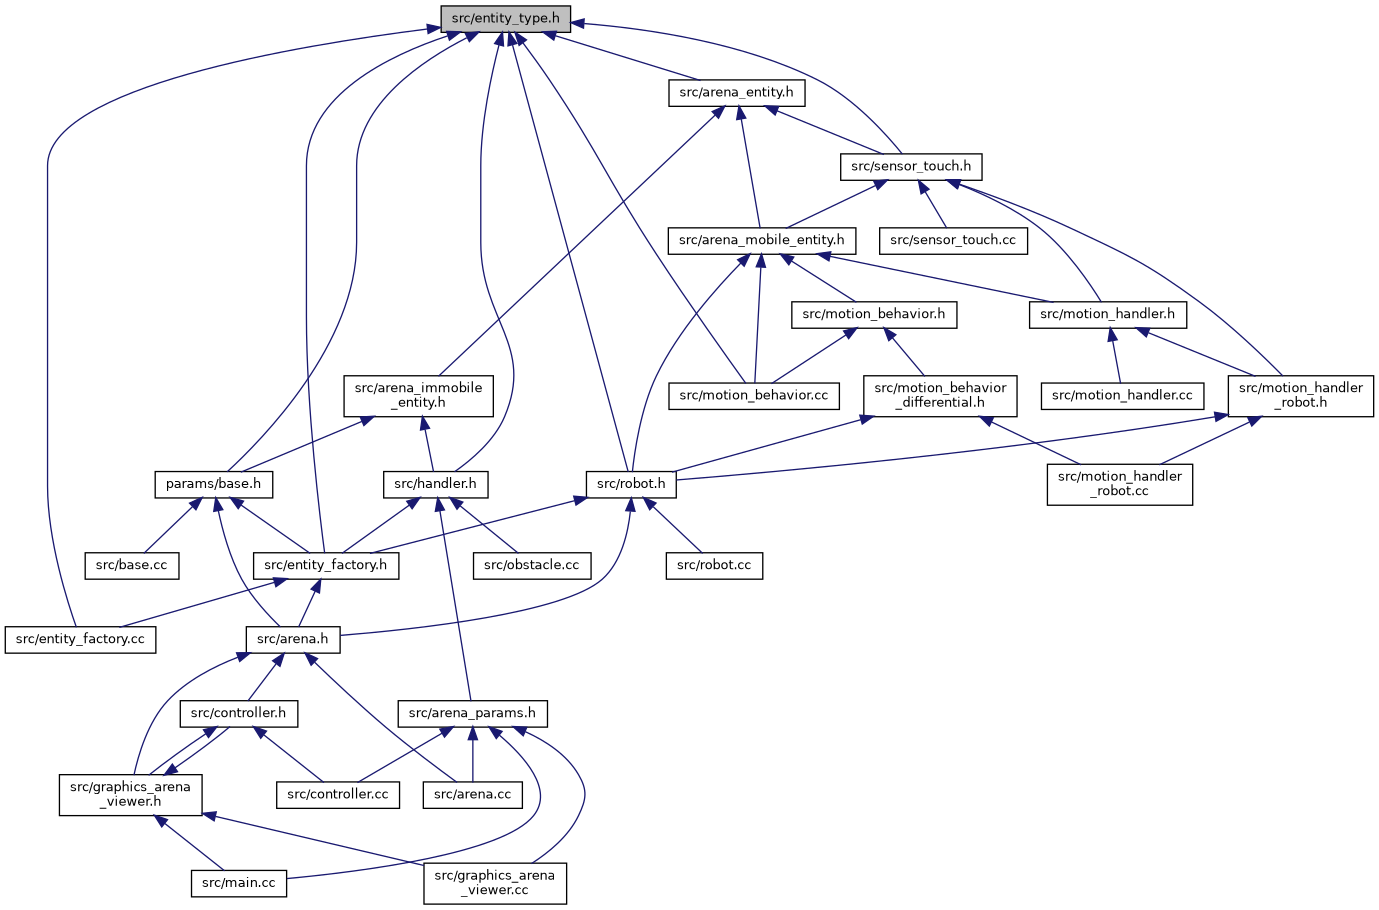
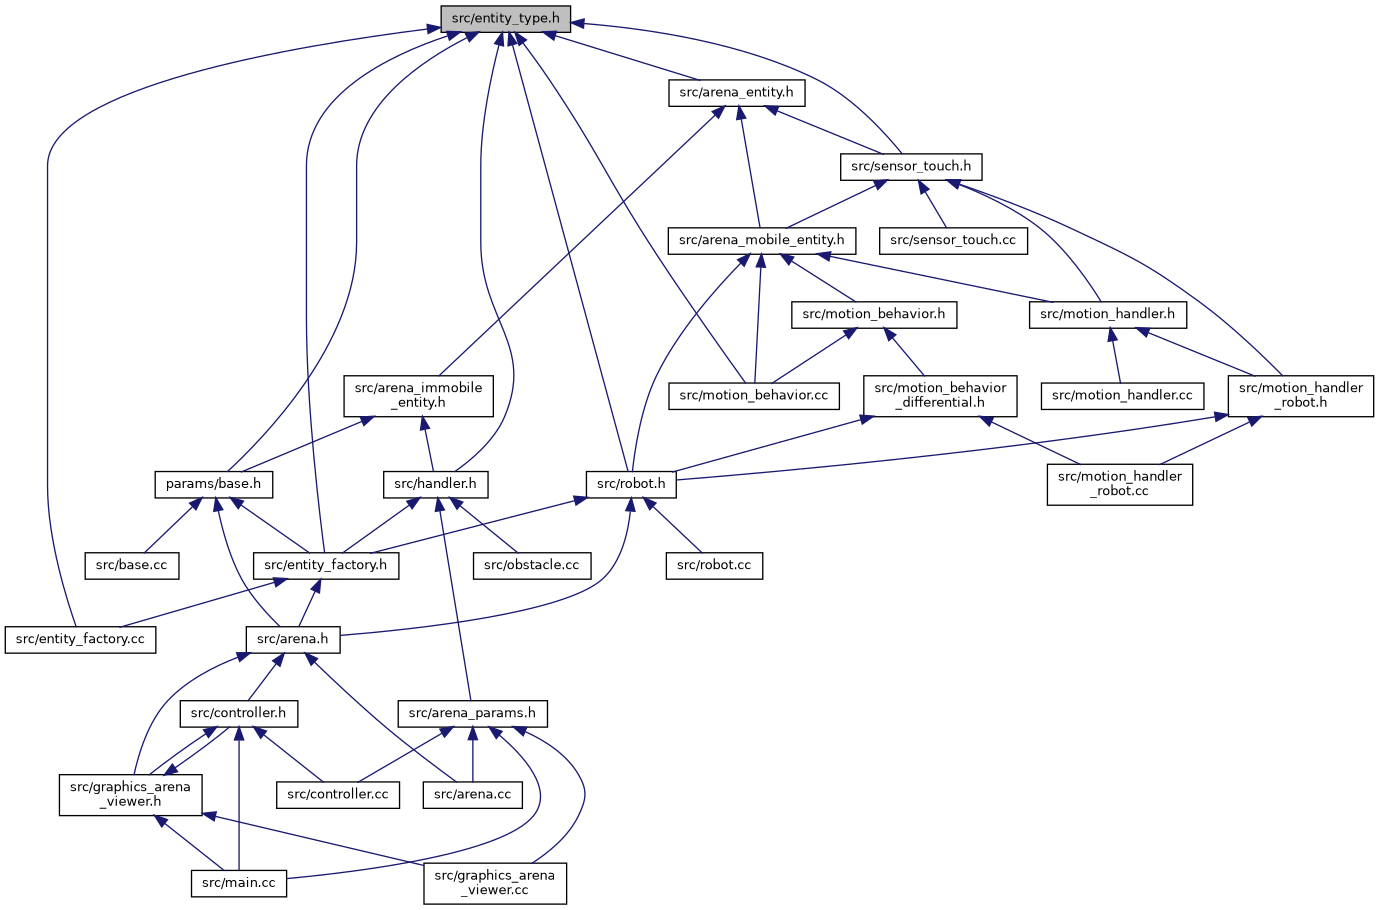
none -> (239, 806)
